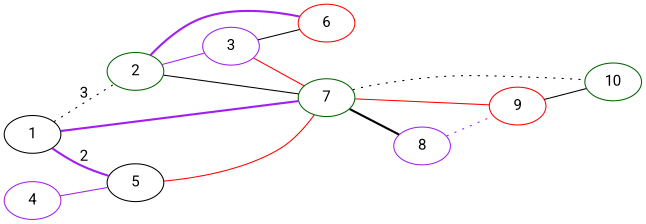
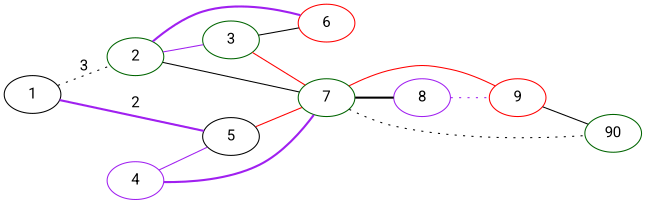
(231, 46) -> (231, 40)
(613, 82) -> (613, 133)
(180, 116) -> (249, 169)
